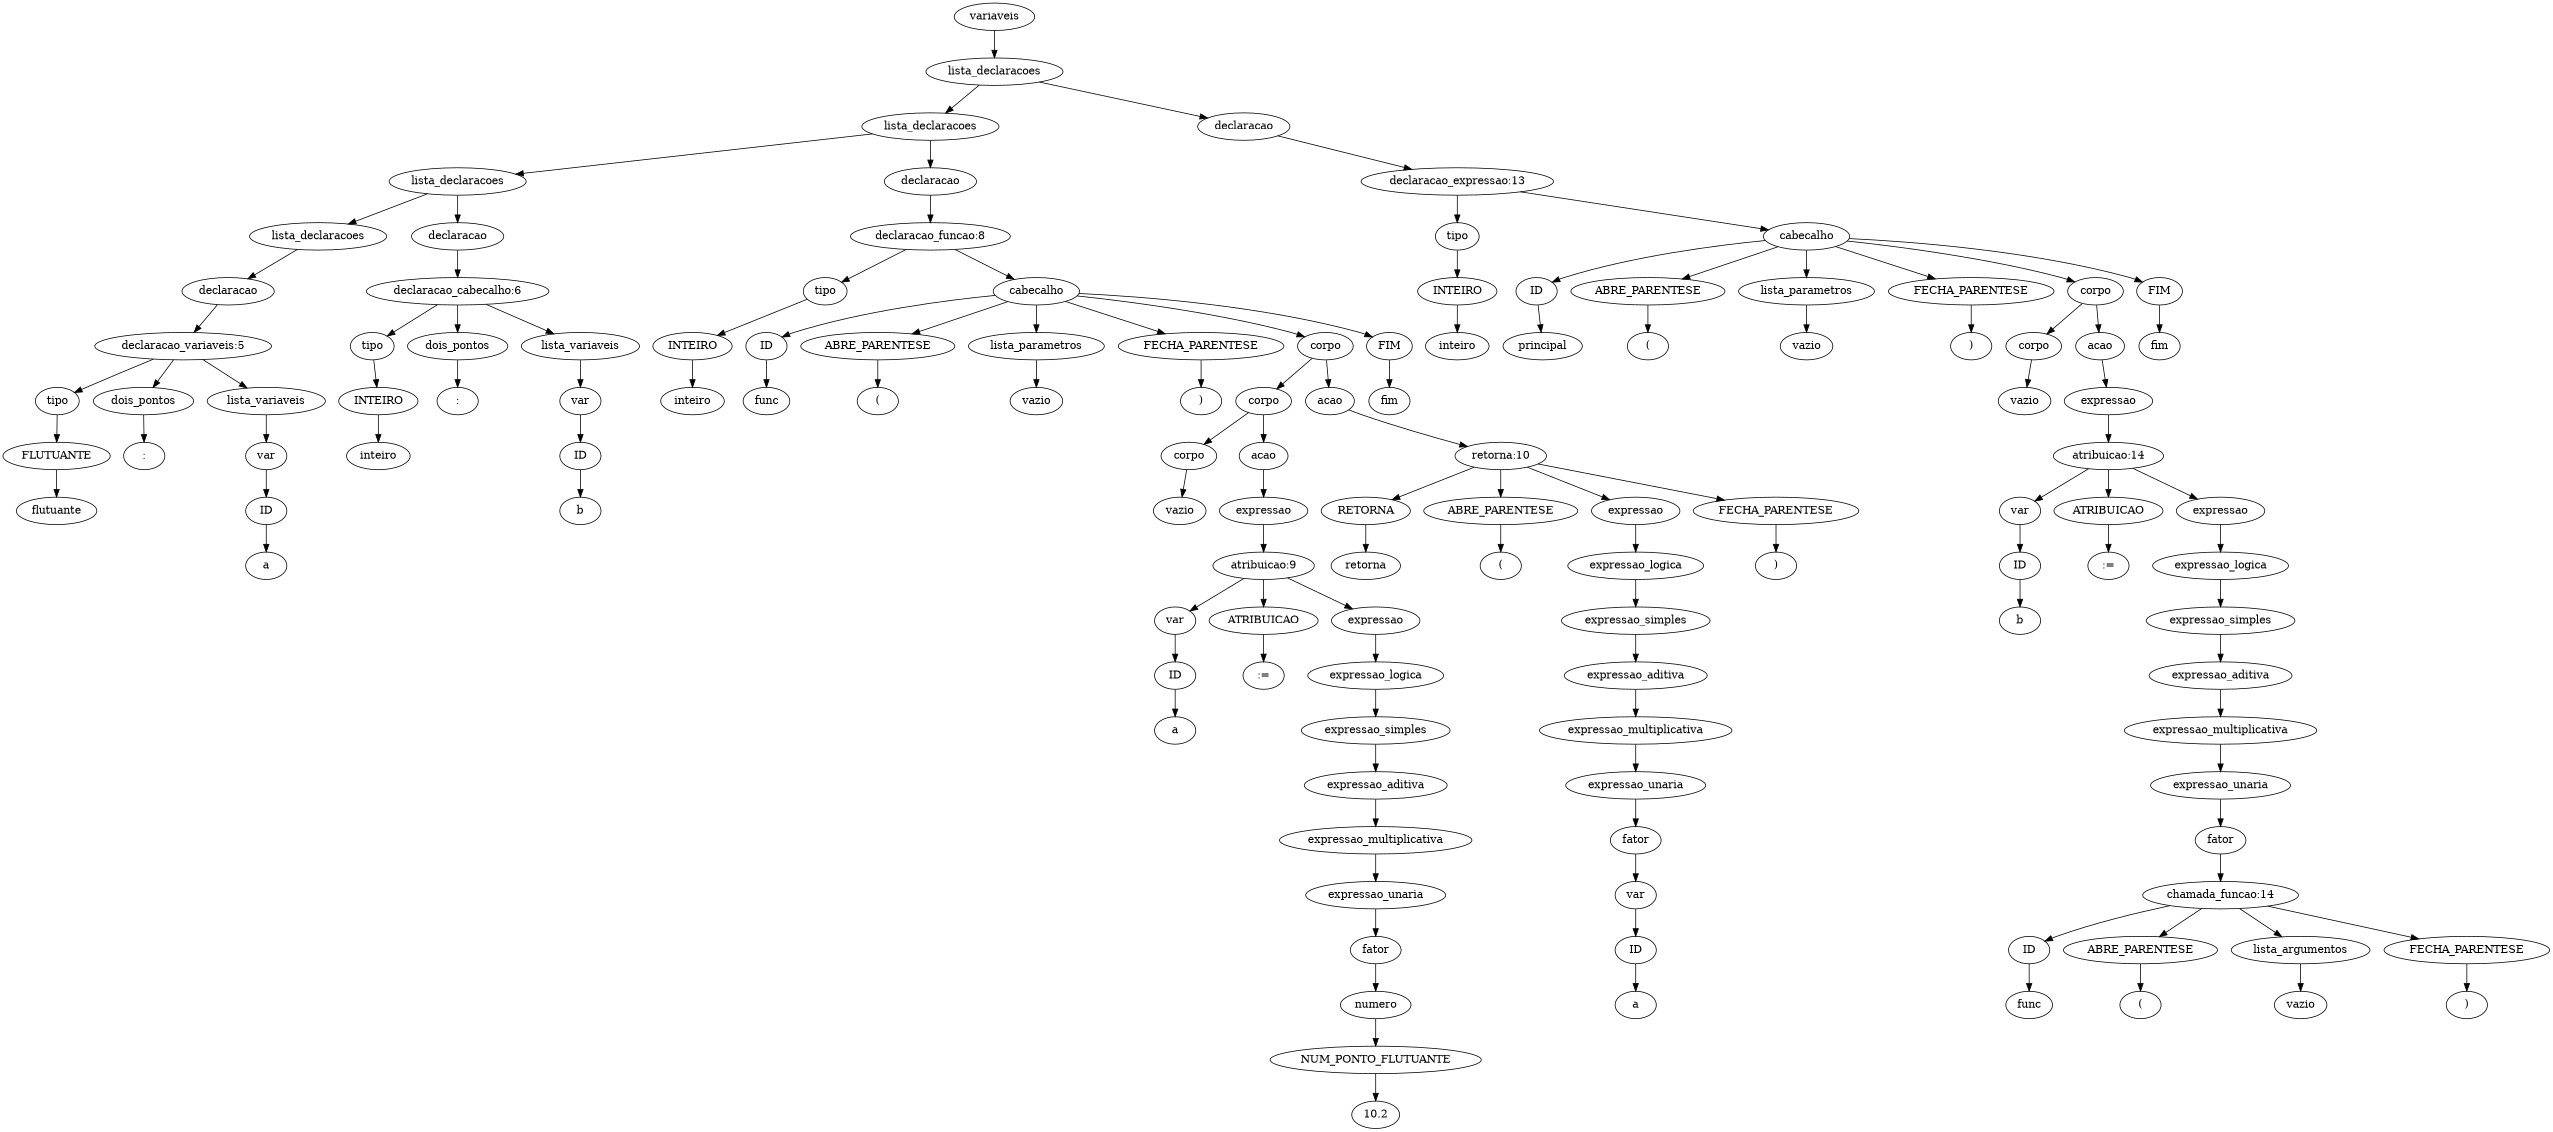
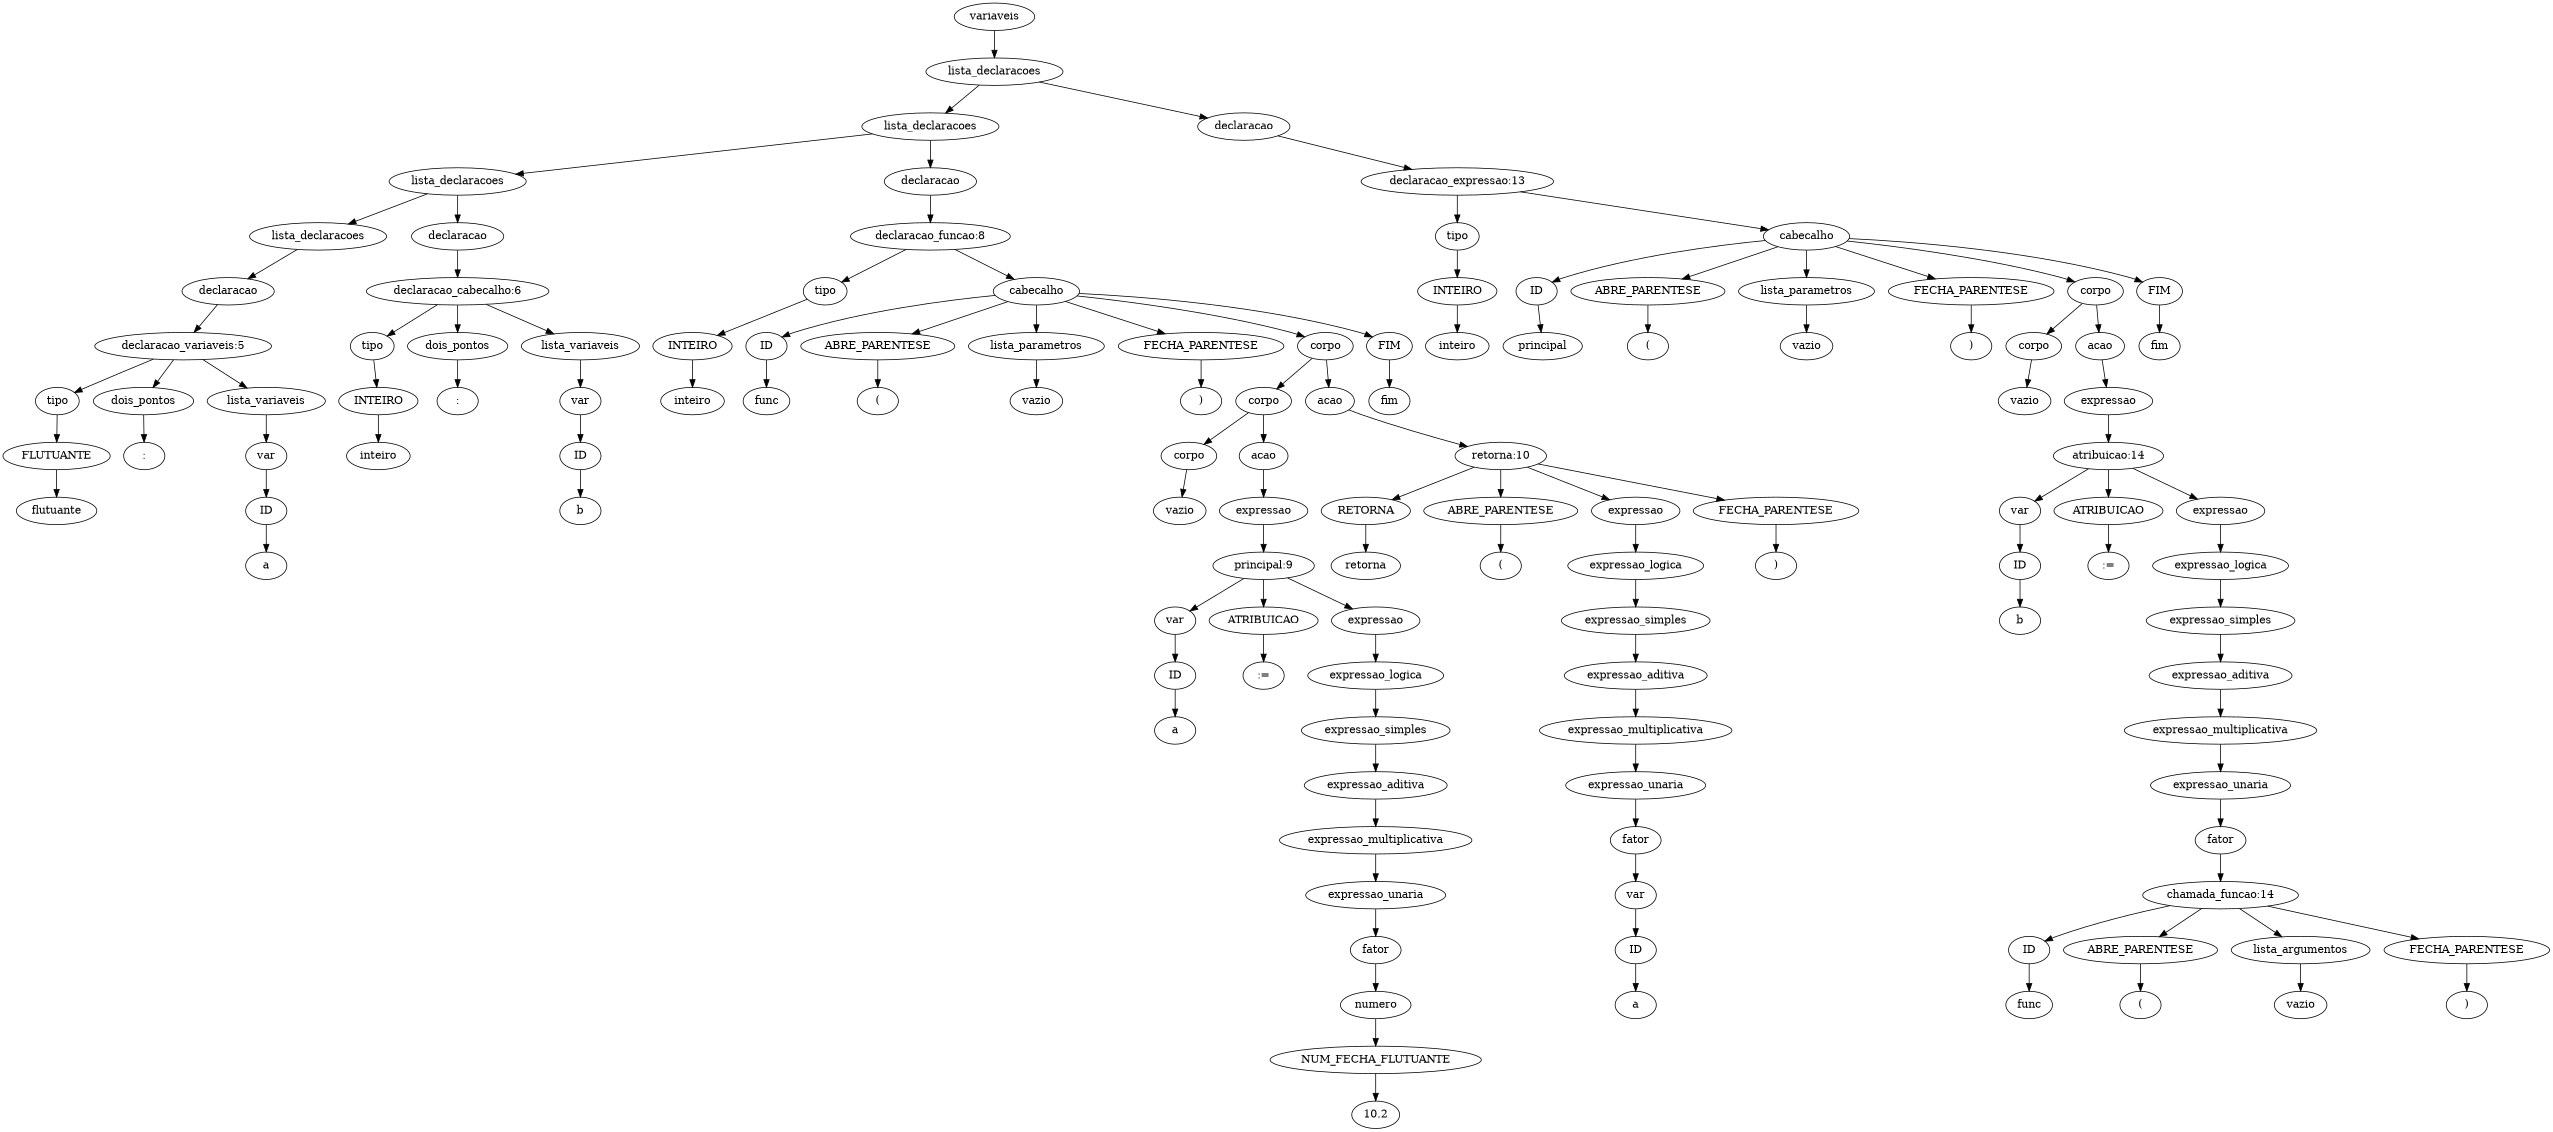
(1264, 566) -> (1264, 566)
(1376, 1060) -> (1376, 1060)
